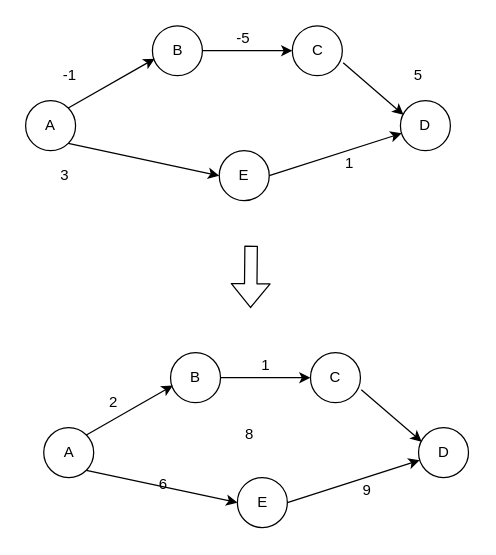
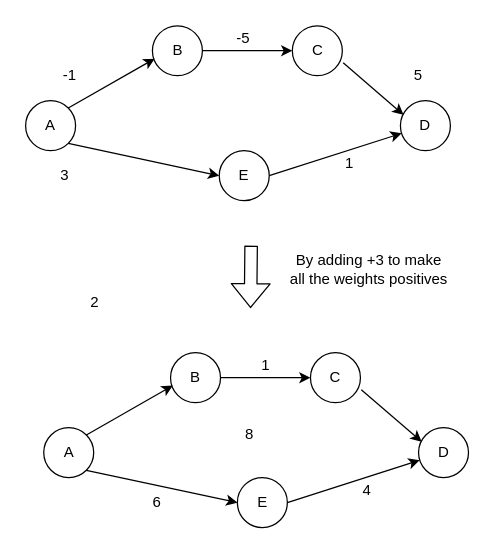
none -> (369, 269)
(113, 403) -> (94, 303)
(164, 484) -> (158, 503)
(368, 491) -> (368, 491)
